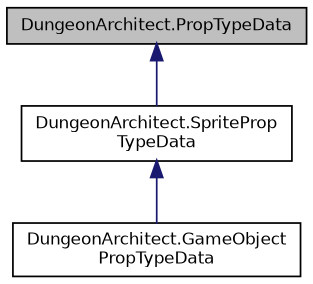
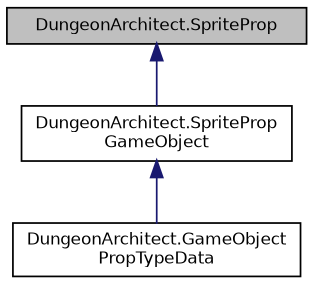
(157, 26) -> (157, 26)
(157, 133) -> (157, 133)
